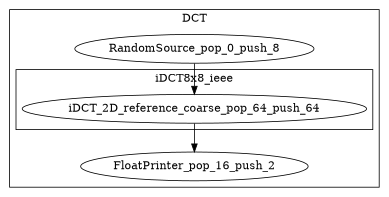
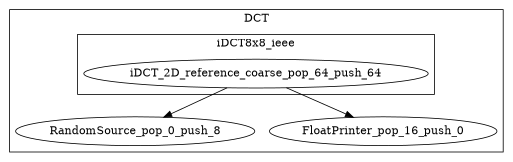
(194, 75) -> (199, 101)
(194, 166) -> (383, 131)
